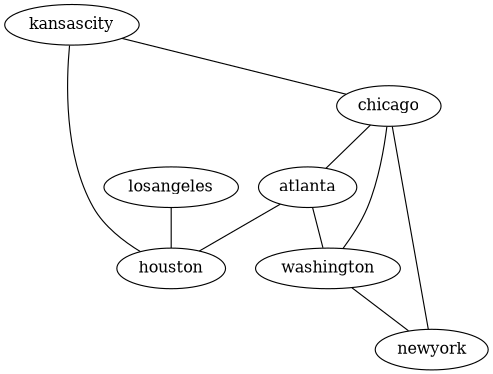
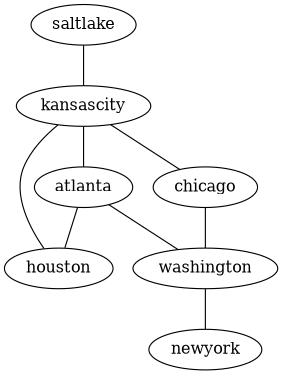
none -> (84, 25)
(348, 147) -> (84, 147)
(171, 187) -> none
(410, 228) -> none
